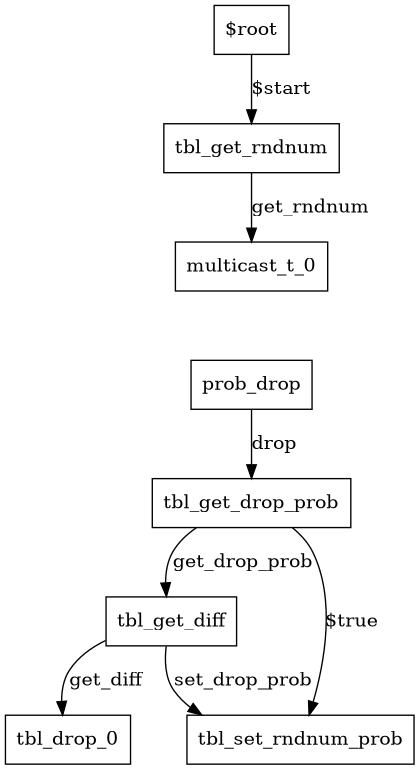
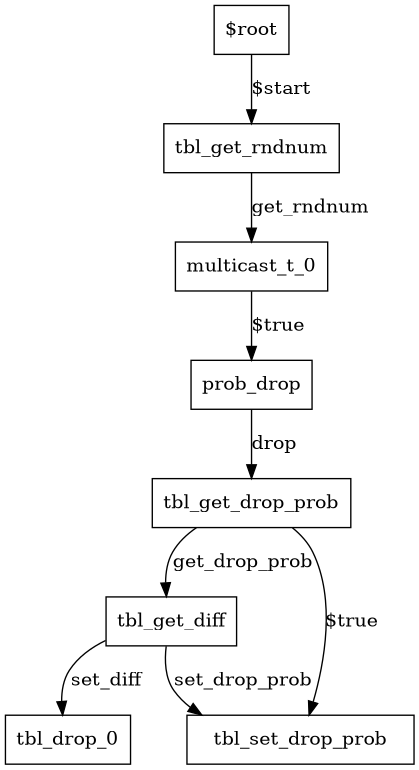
none -> (252, 319)
(106, 681) -> (106, 681)
(300, 740) -> (300, 740)
